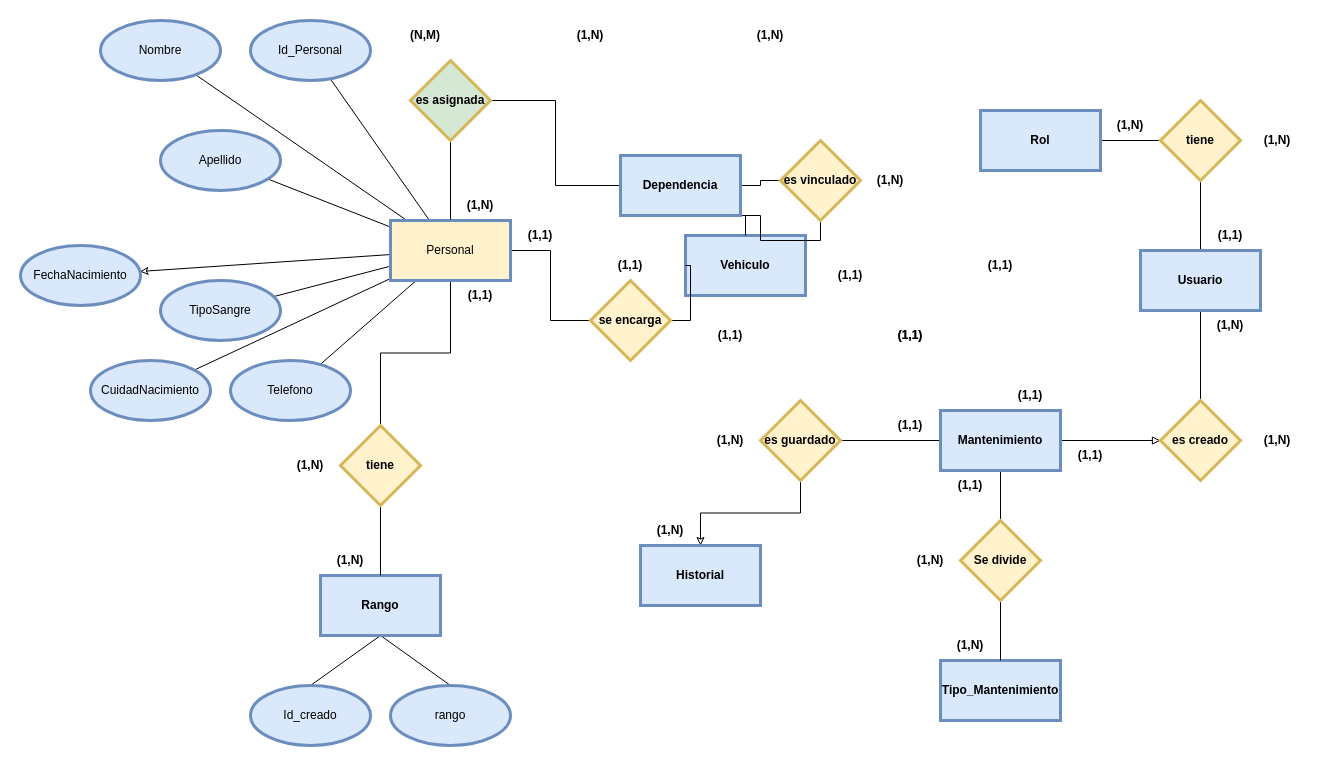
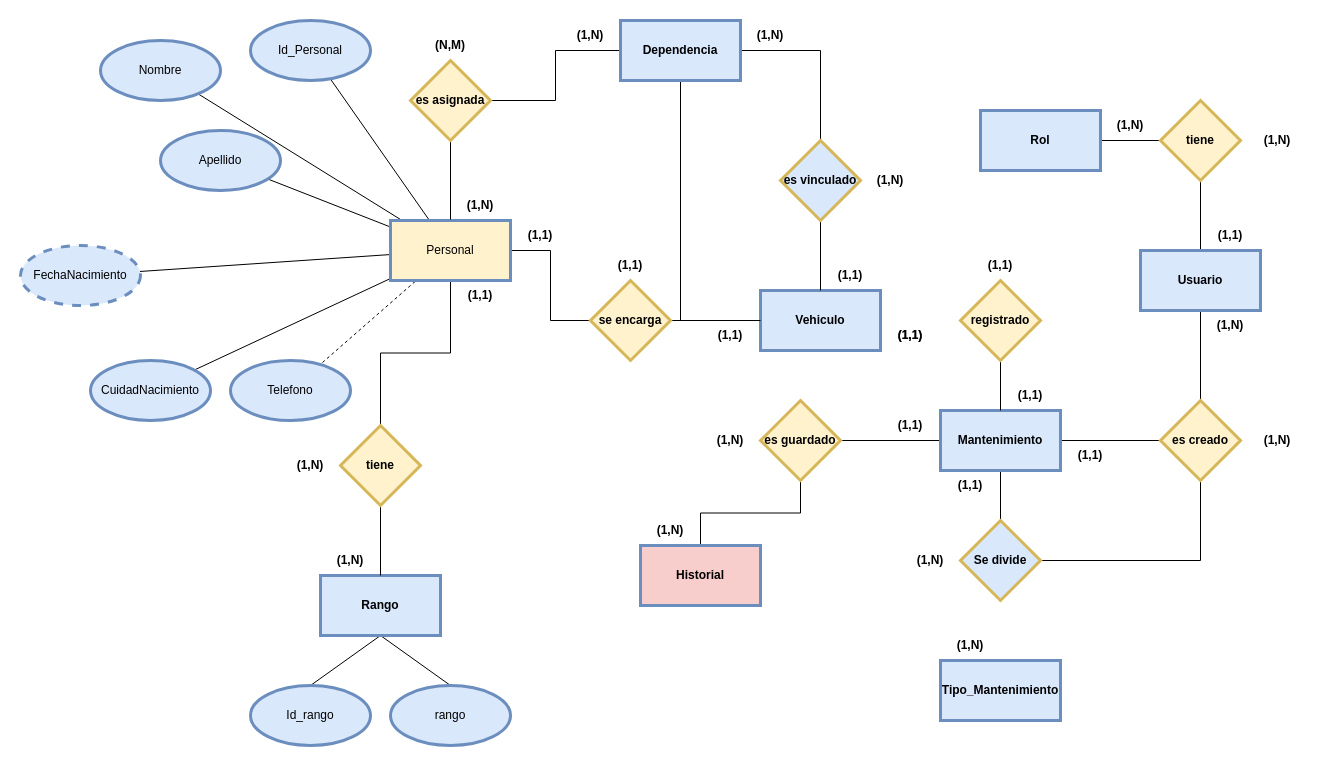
(426, 36) -> (451, 46)
(161, 51) -> (161, 71)
(451, 101) -> (451, 101)
(821, 181) -> (821, 181)
(681, 186) -> (681, 51)
(746, 266) -> (821, 321)
(148, 271) -> (145, 271)
(81, 276) -> (81, 276)
(332, 281) -> none
(221, 311) -> none
(370, 321) -> (370, 321)
none -> (1001, 321)
none -> (1001, 386)
(1151, 441) -> (1154, 441)
(701, 537) -> (701, 540)
(1001, 561) -> (1001, 561)
(701, 576) -> (701, 576)
(1001, 631) -> (1161, 561)
(311, 716) -> (311, 716)
